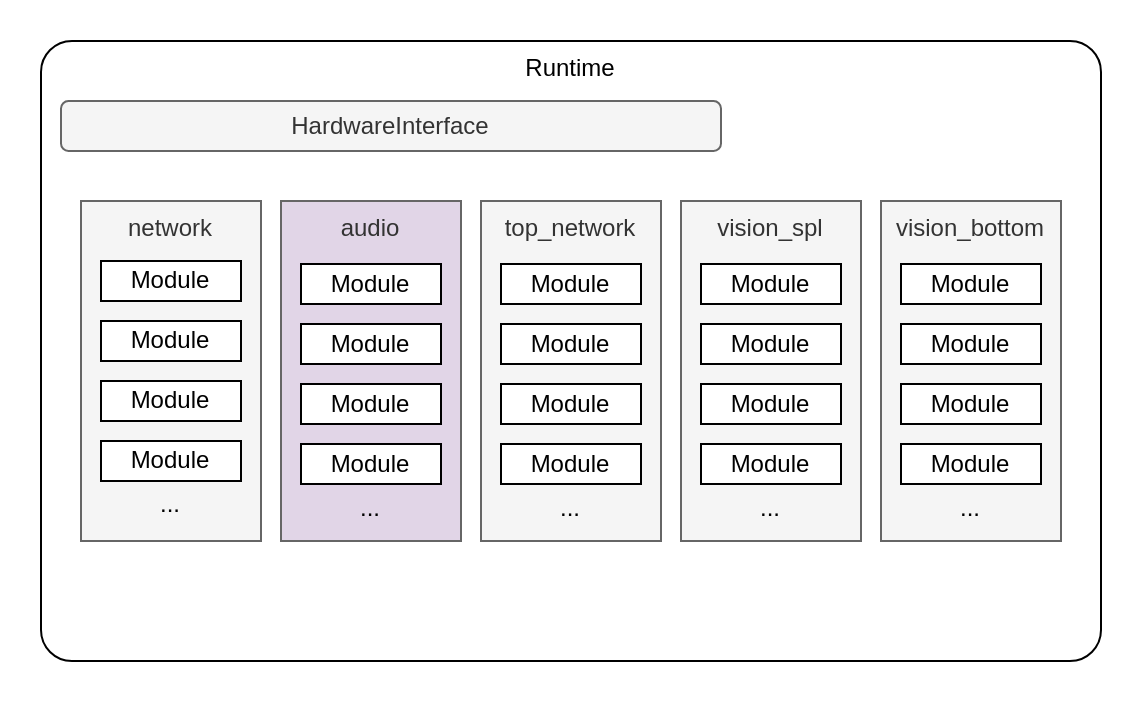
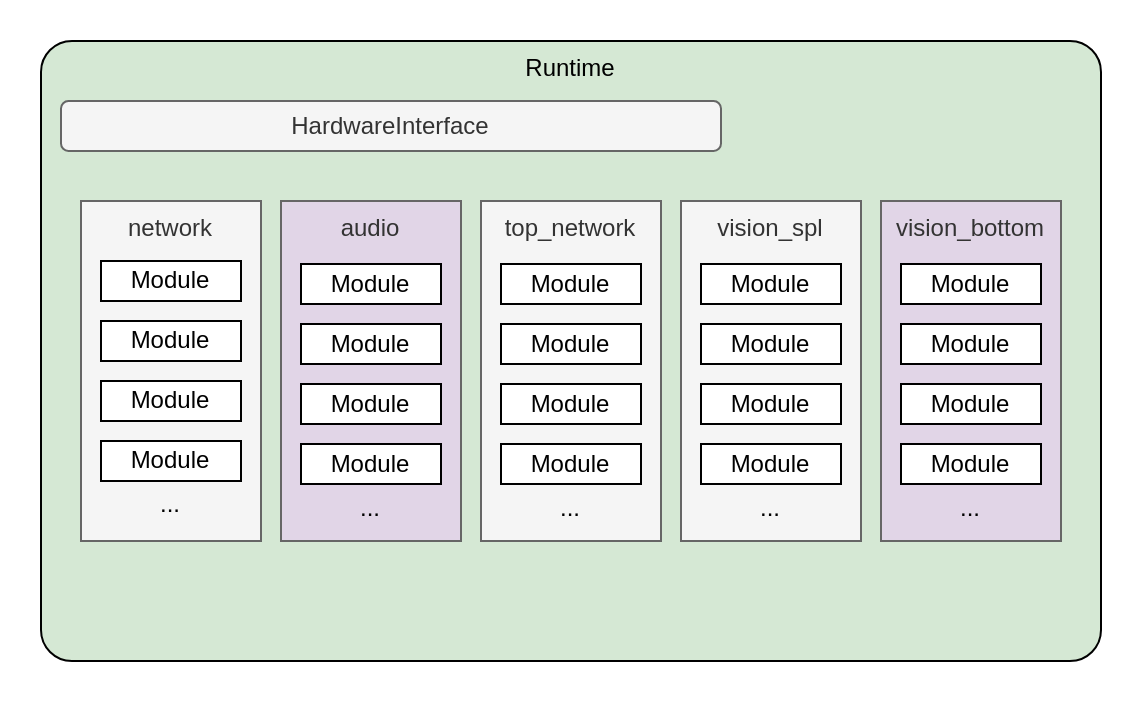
(571, 69) -> (571, 69)
(971, 371) -> (971, 371)
